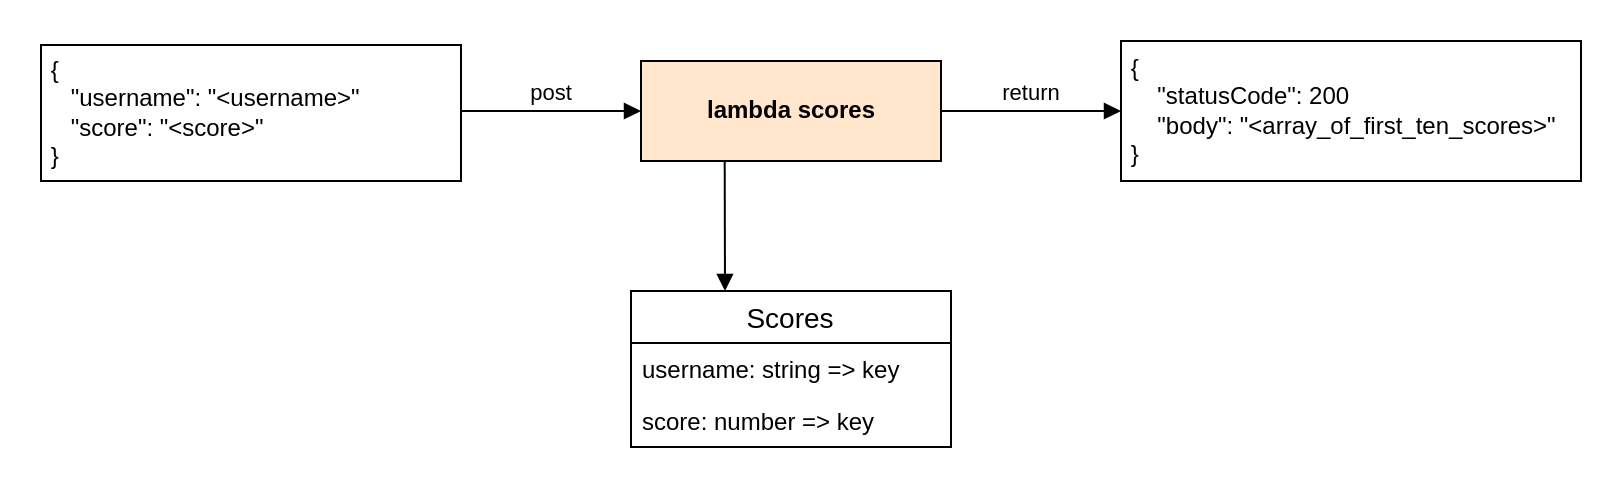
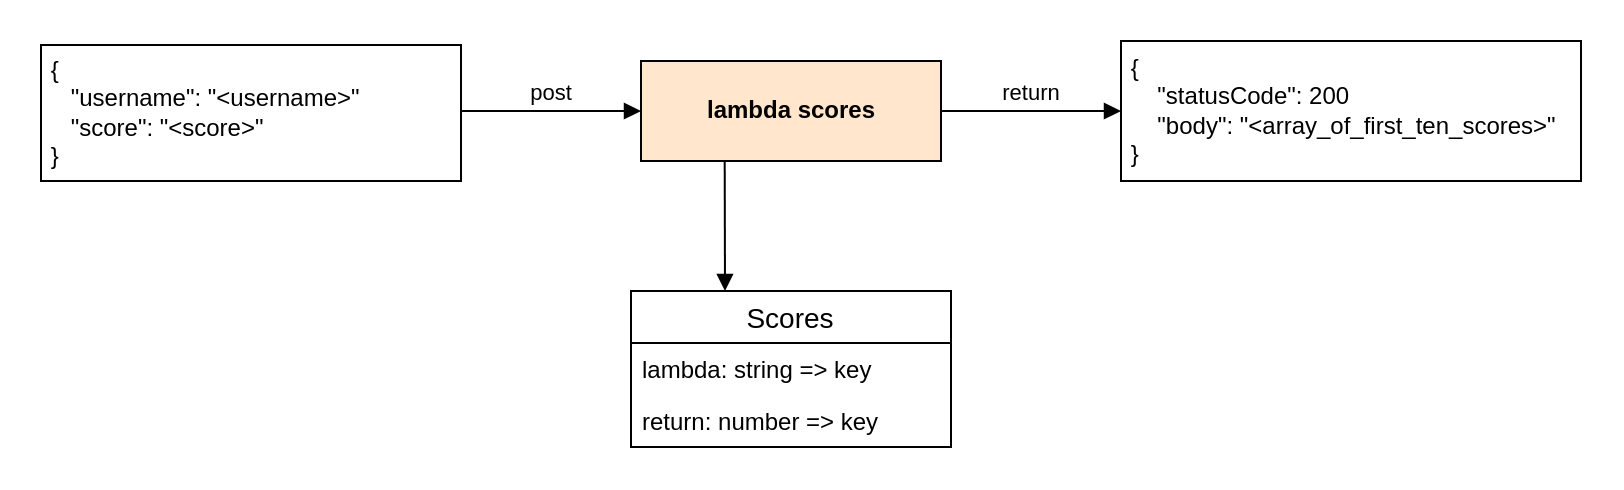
(781, 370) -> (764, 370)
(764, 422) -> (771, 422)
